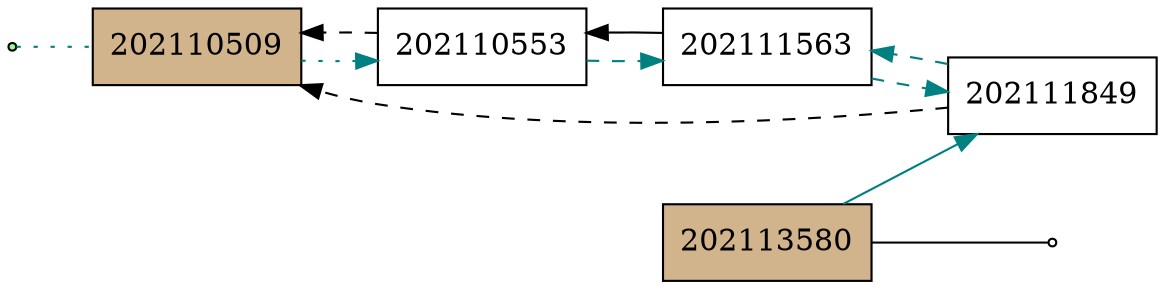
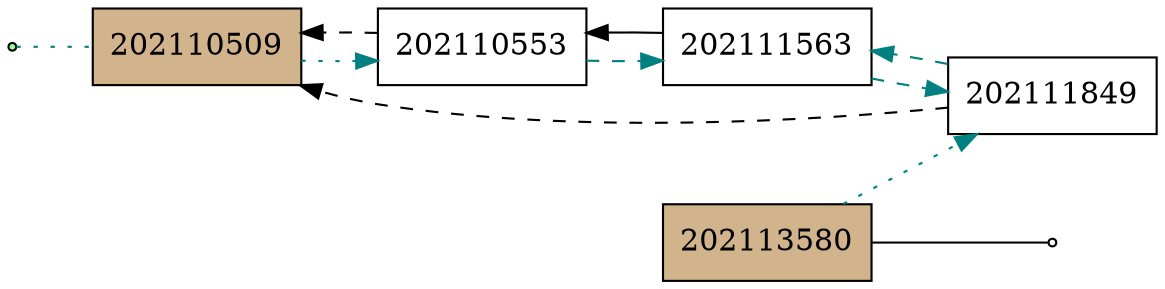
(901, 174) -> (901, 174)
